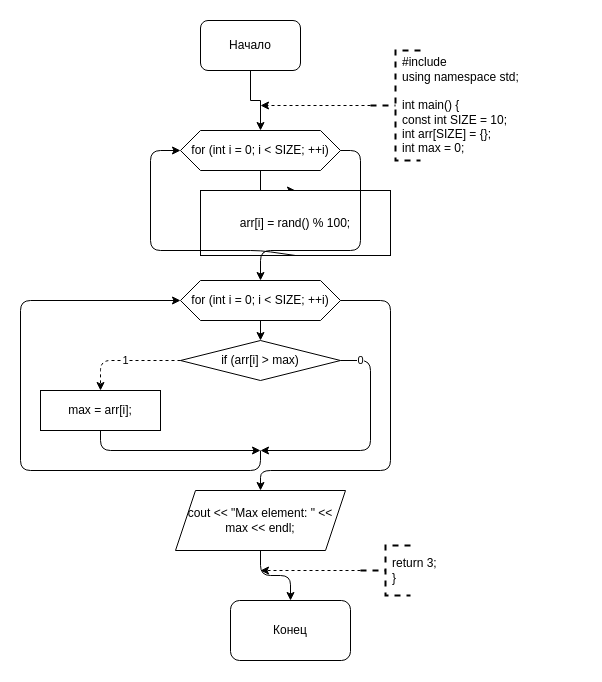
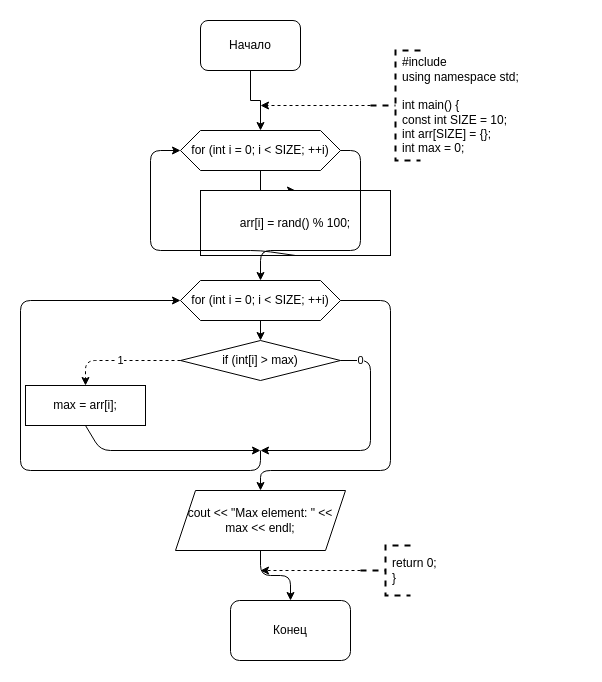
(261, 361) -> (261, 361)
(101, 411) -> (86, 406)
(420, 571) -> (420, 571)
